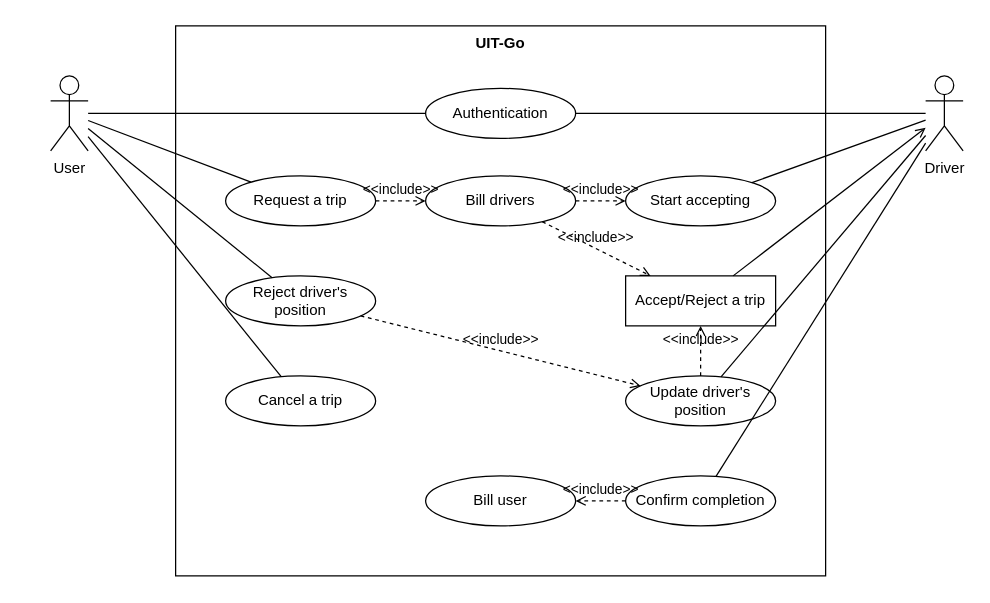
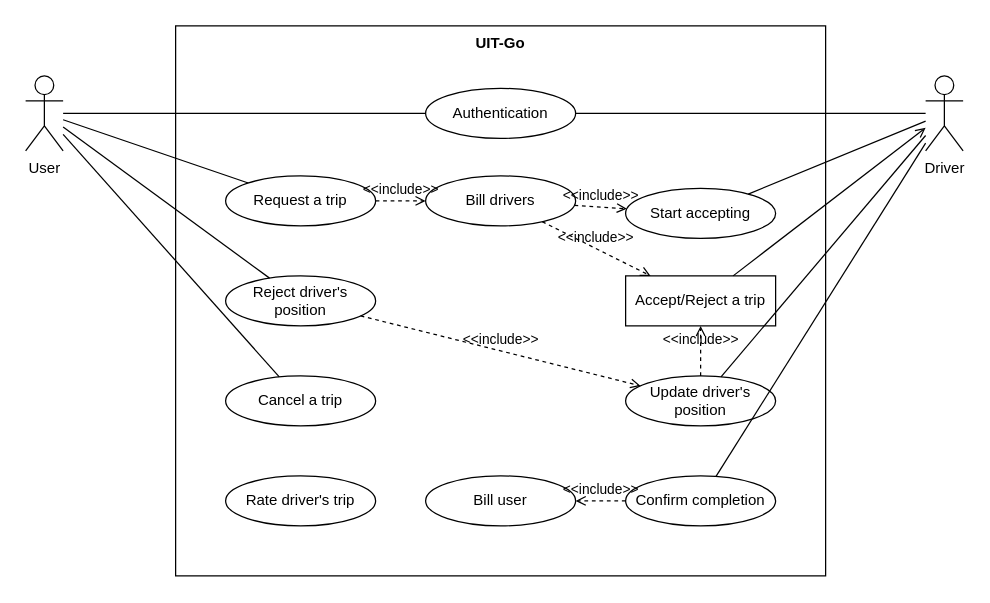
(69, 113) -> (44, 113)
(701, 201) -> (701, 213)
none -> (301, 501)
